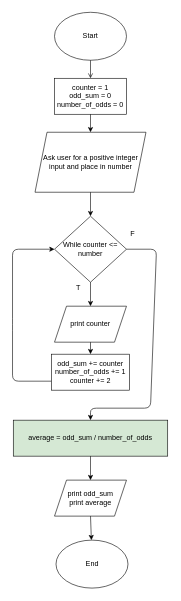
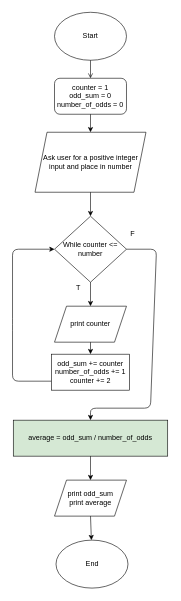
(90, 96) -> (90, 96)
